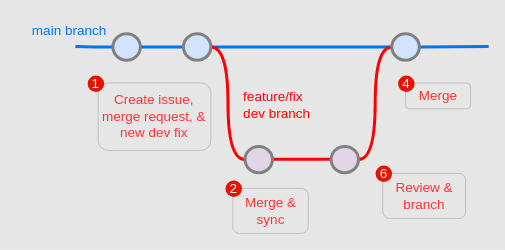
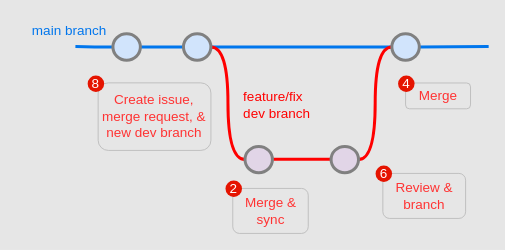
(96, 84) -> (96, 84)
(154, 117) -> (154, 117)
